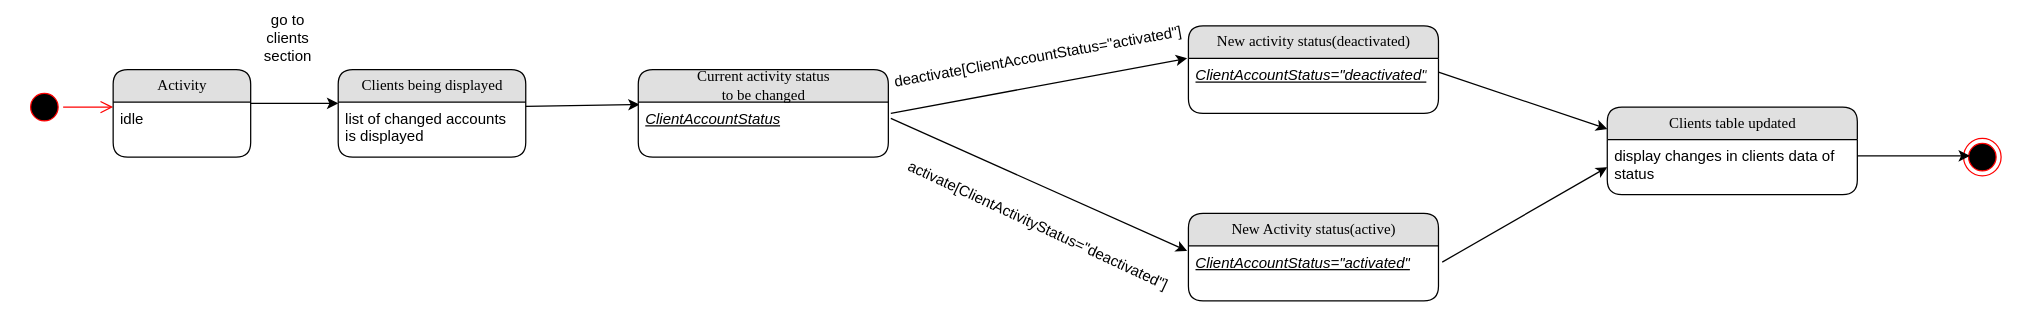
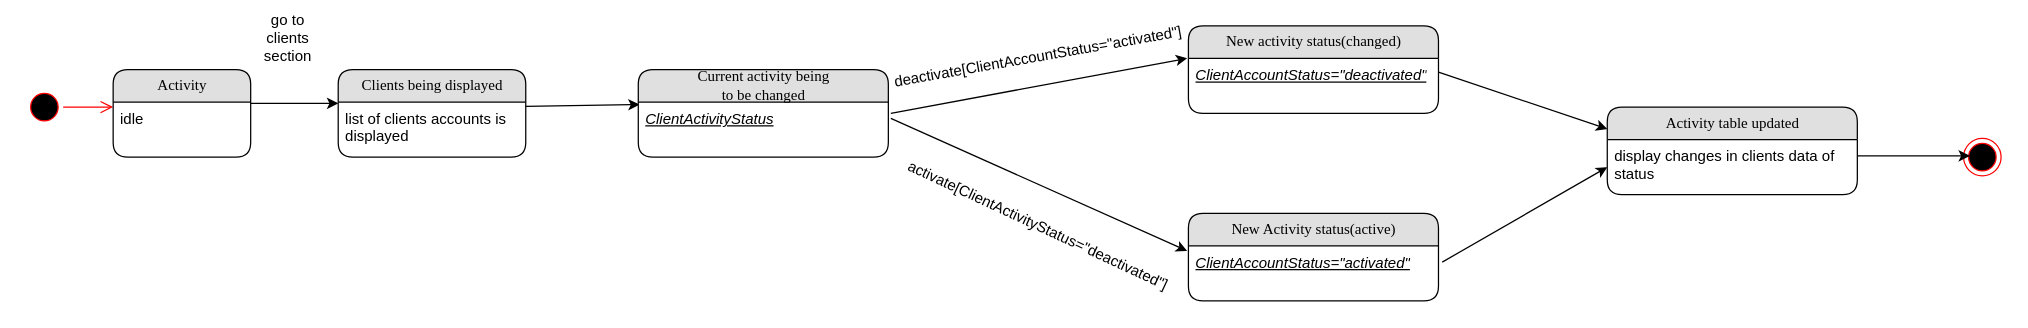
(1314, 42) -> (1314, 42)
(764, 86) -> (764, 86)
(722, 120) -> (722, 120)
(1733, 123) -> (1733, 123)
(433, 129) -> (433, 129)
